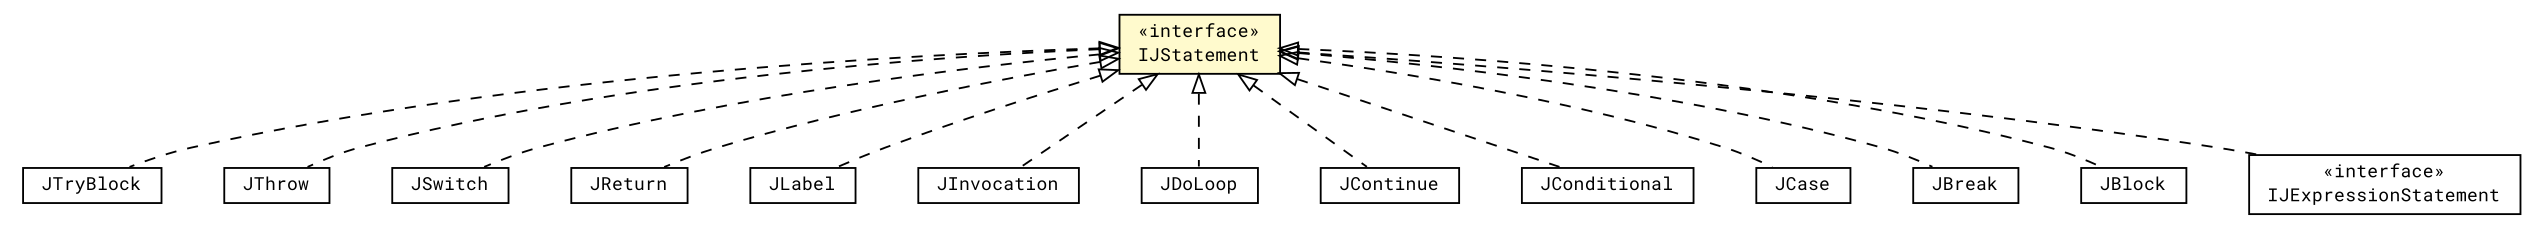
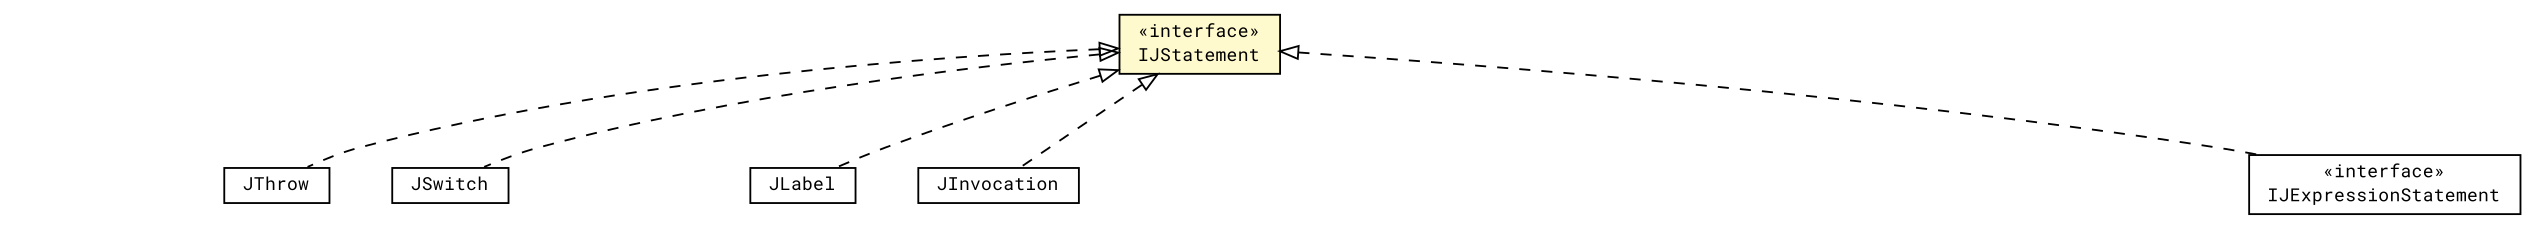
(91, 185) -> none
(629, 185) -> none
(1199, 185) -> none
(1389, 185) -> none
(1607, 185) -> none
(1802, 185) -> none
(1965, 185) -> none
(2133, 185) -> none
